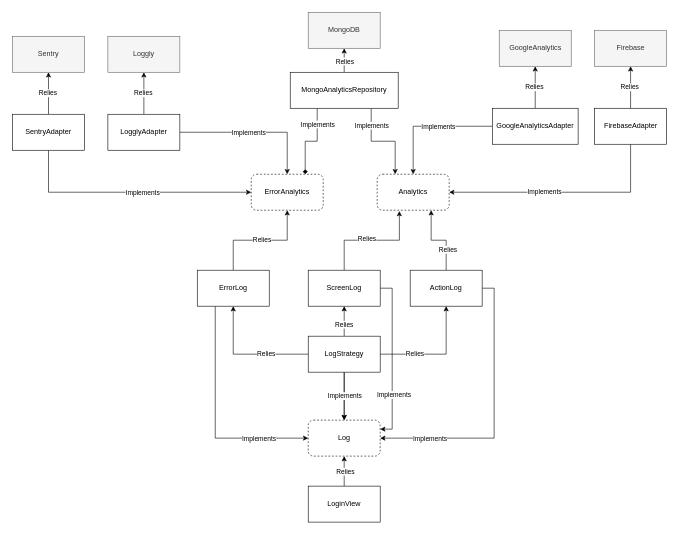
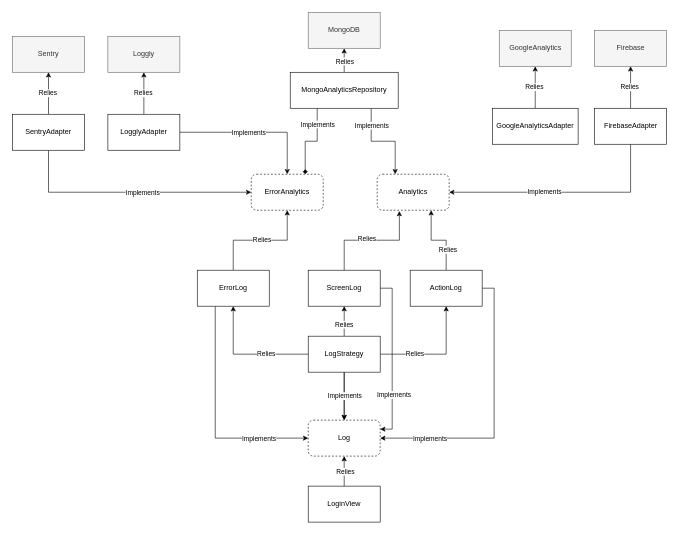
(434, 126) -> none
